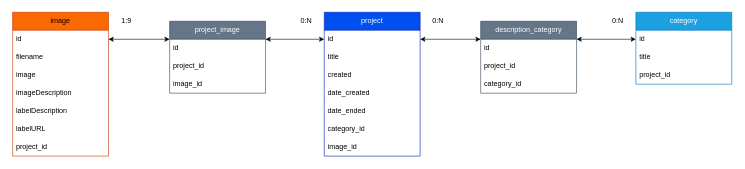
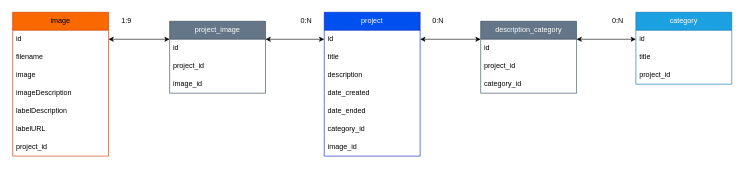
(342, 75) -> (348, 75)
